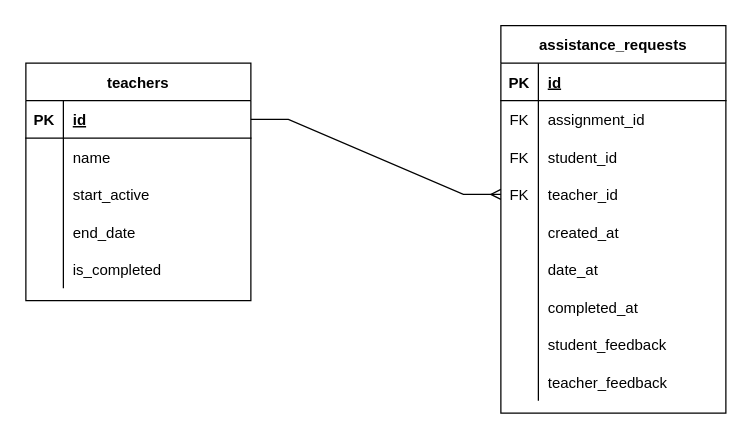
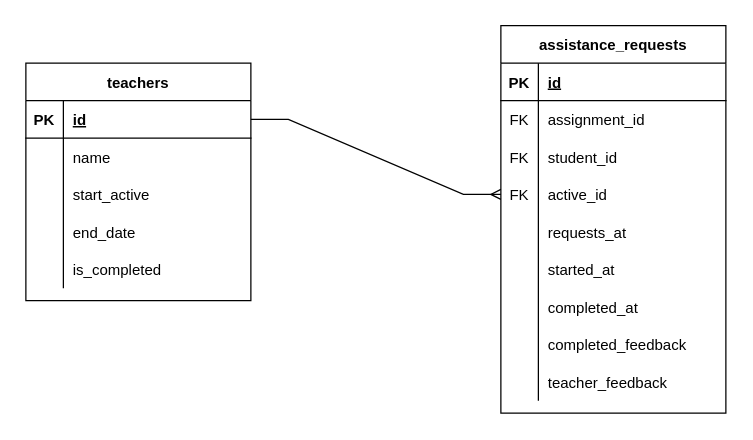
(588, 195) -> (581, 195)
(590, 233) -> (594, 233)
(577, 270) -> (590, 270)
(615, 345) -> (621, 345)
